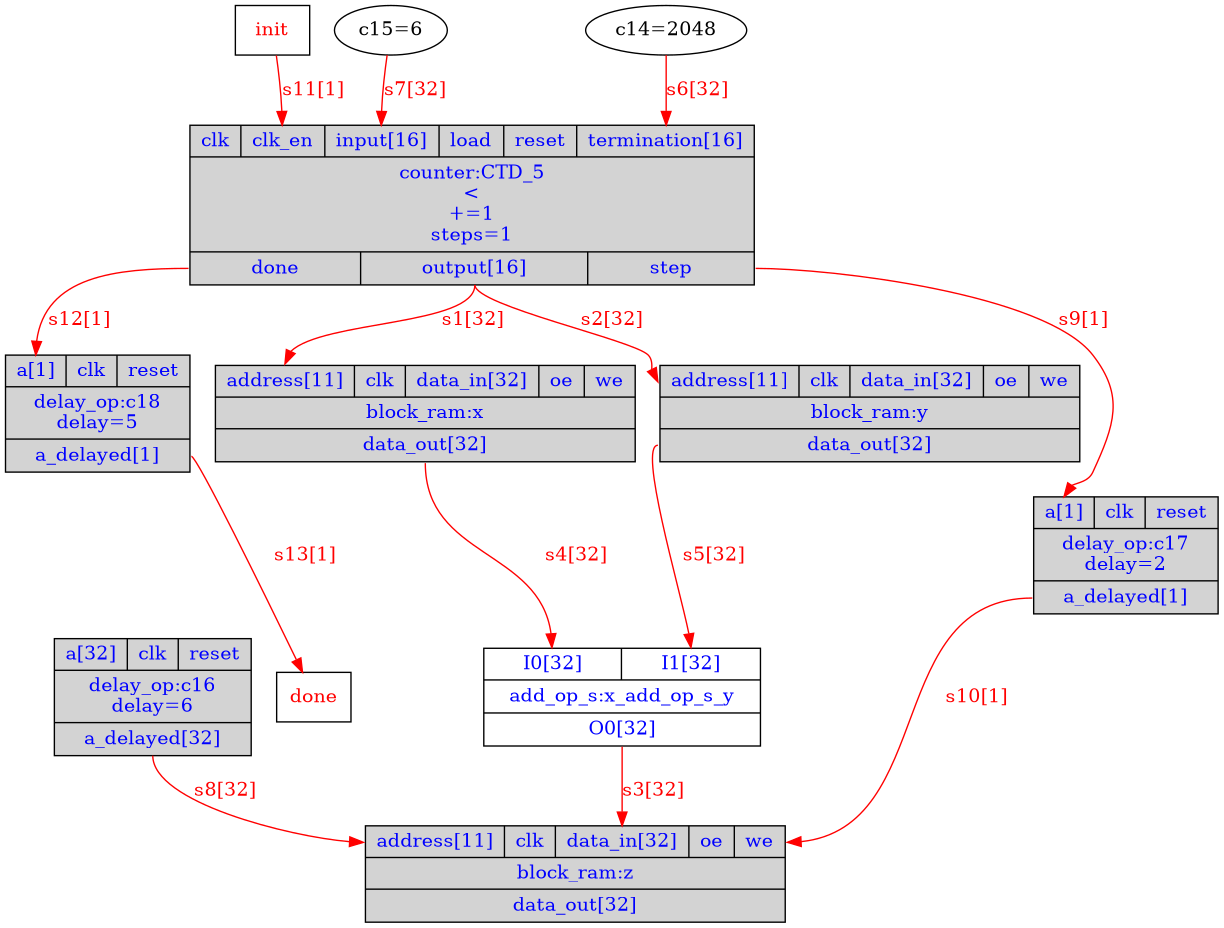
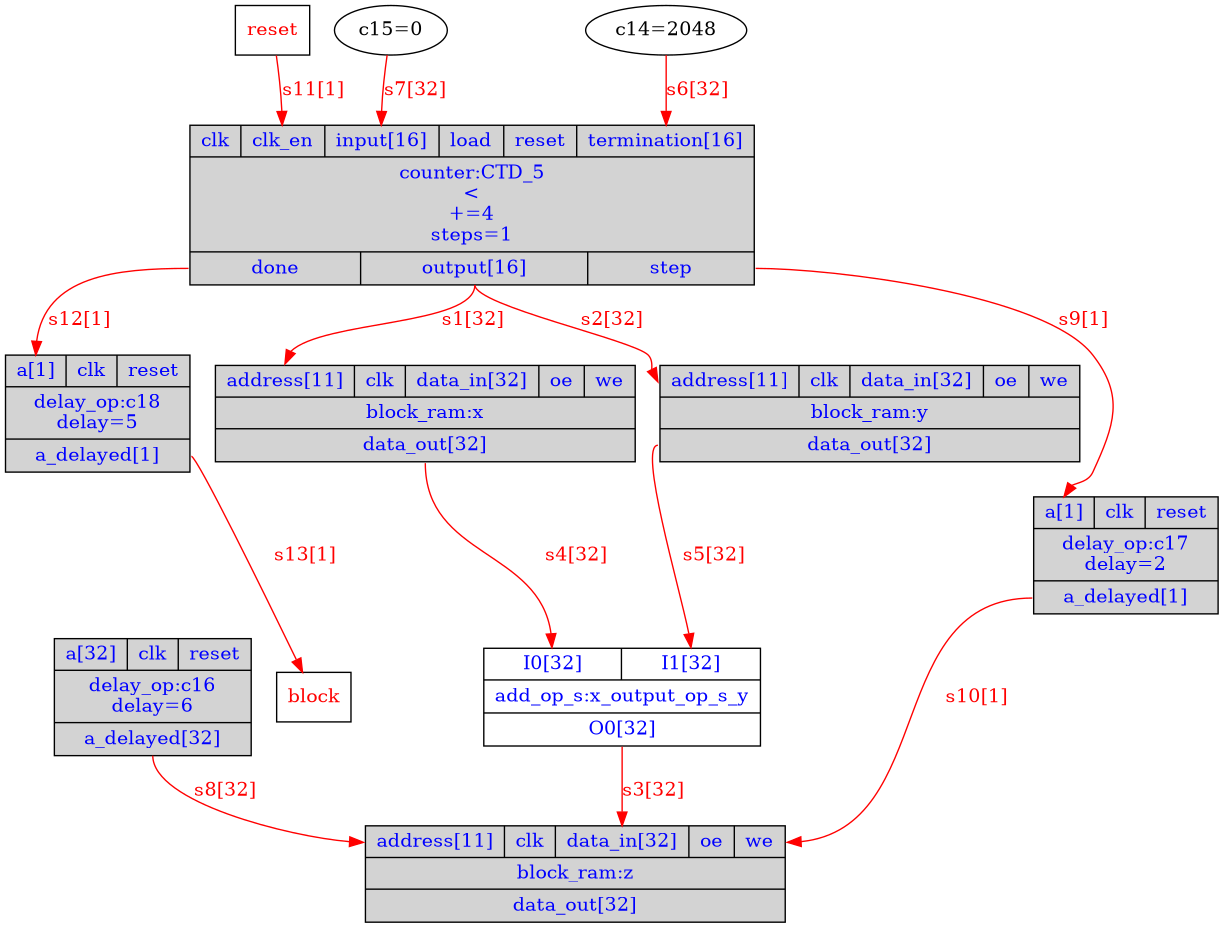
(273, 30) -> (273, 30)
(391, 30) -> (391, 30)
(472, 214) -> (472, 214)
(622, 696) -> (622, 696)
(314, 697) -> (314, 697)
